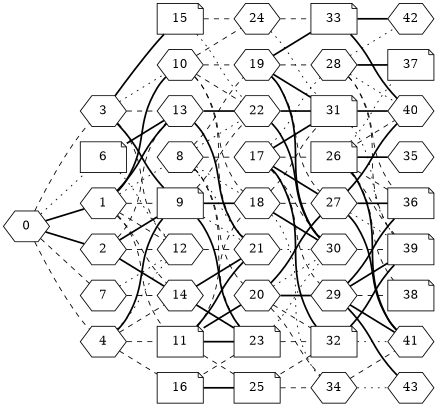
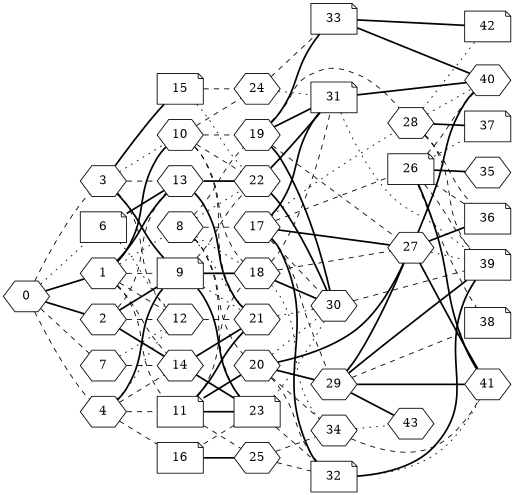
(411, 19) -> (488, 26)
(365, 261) -> (379, 319)
(257, 388) -> (257, 458)
